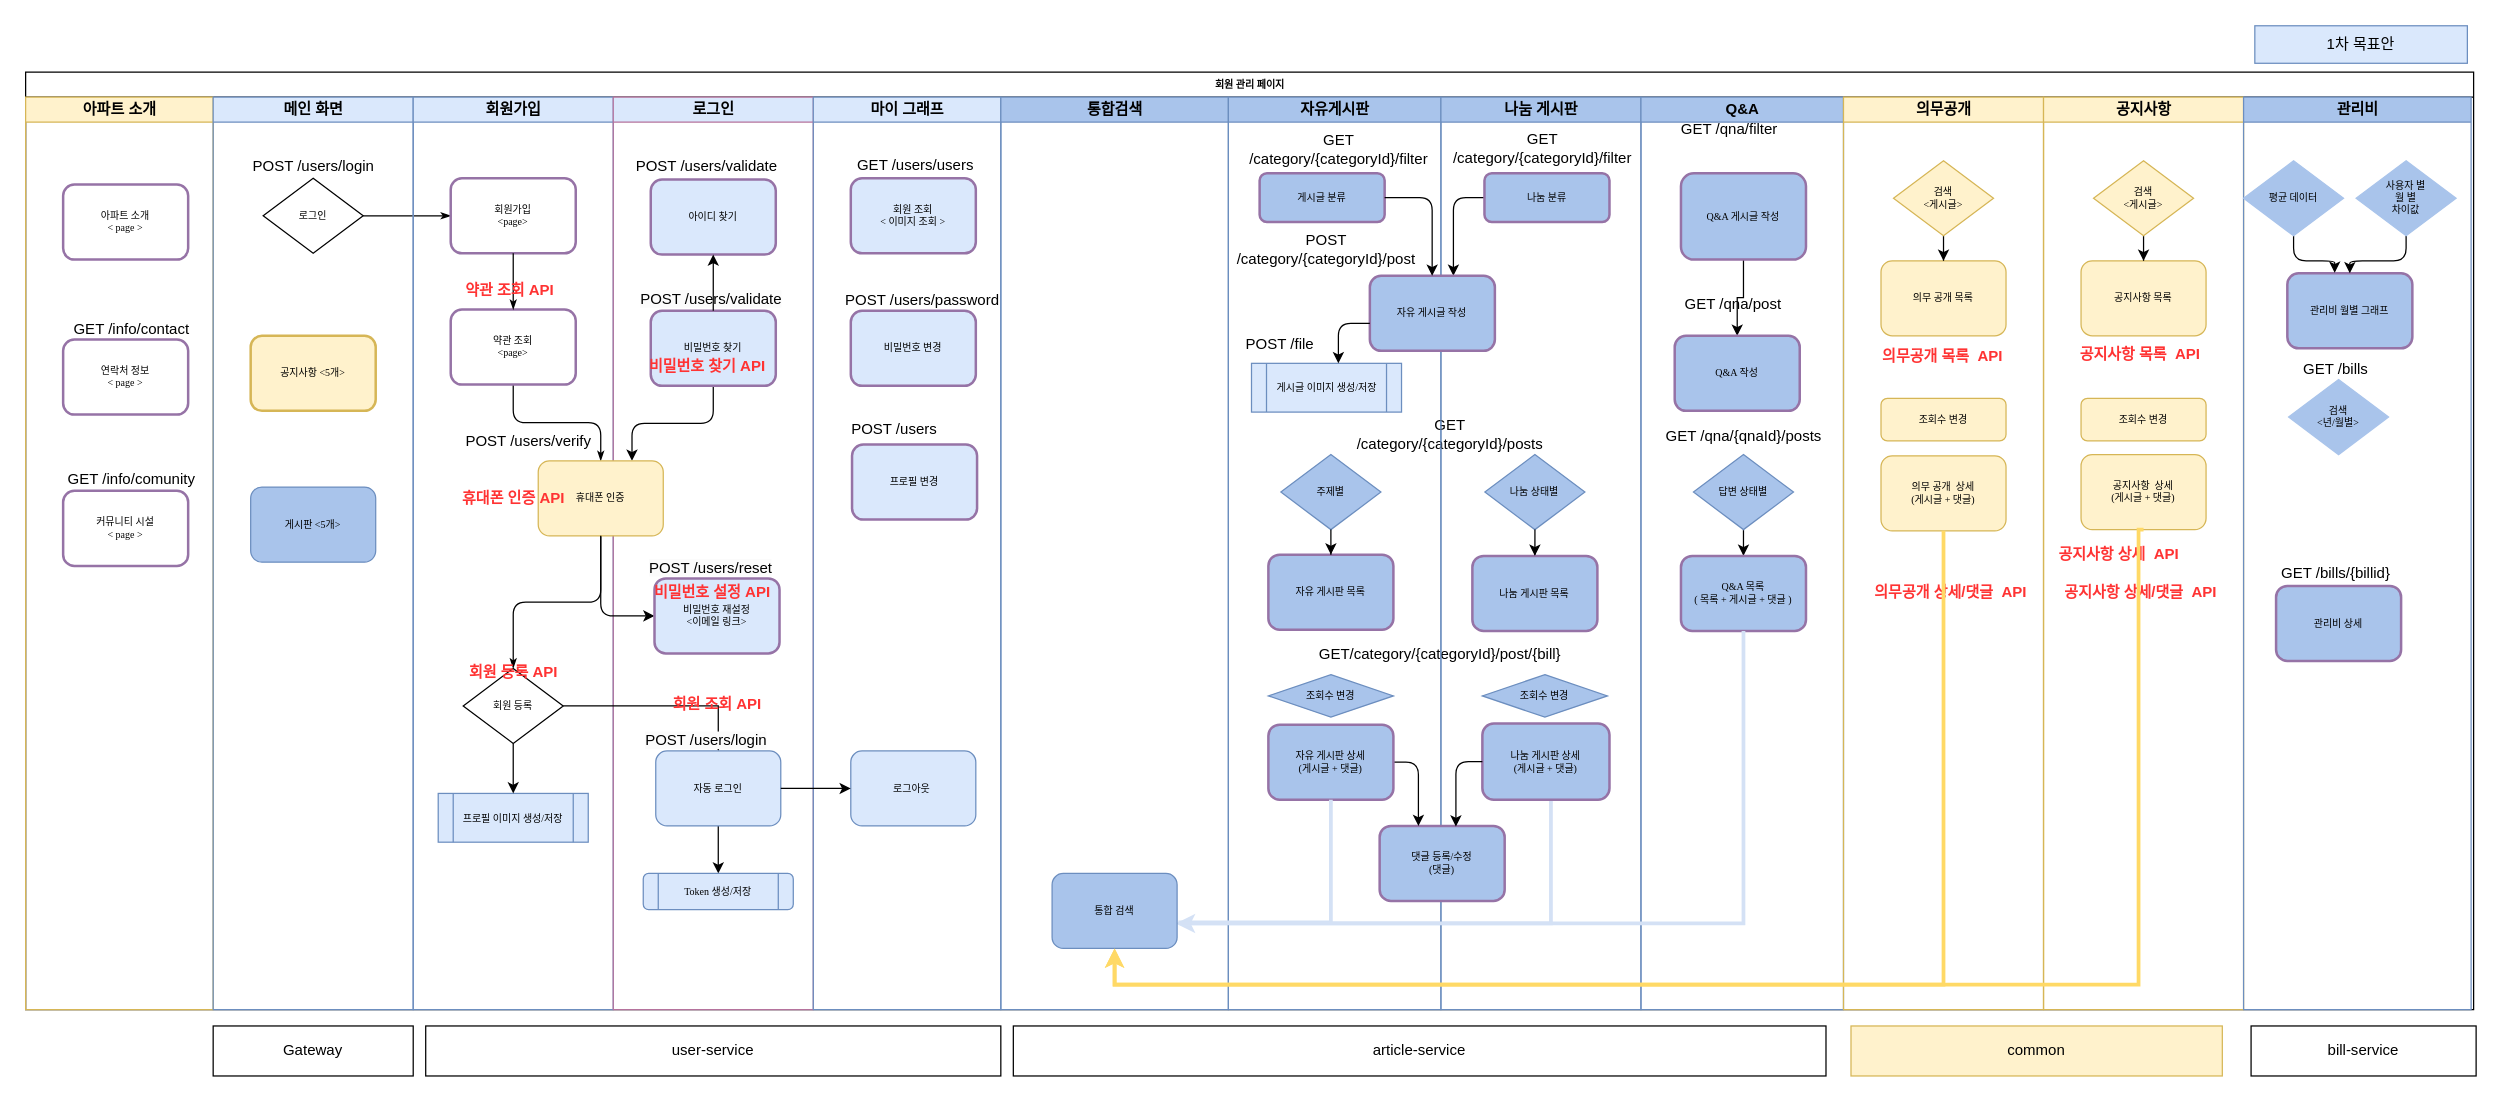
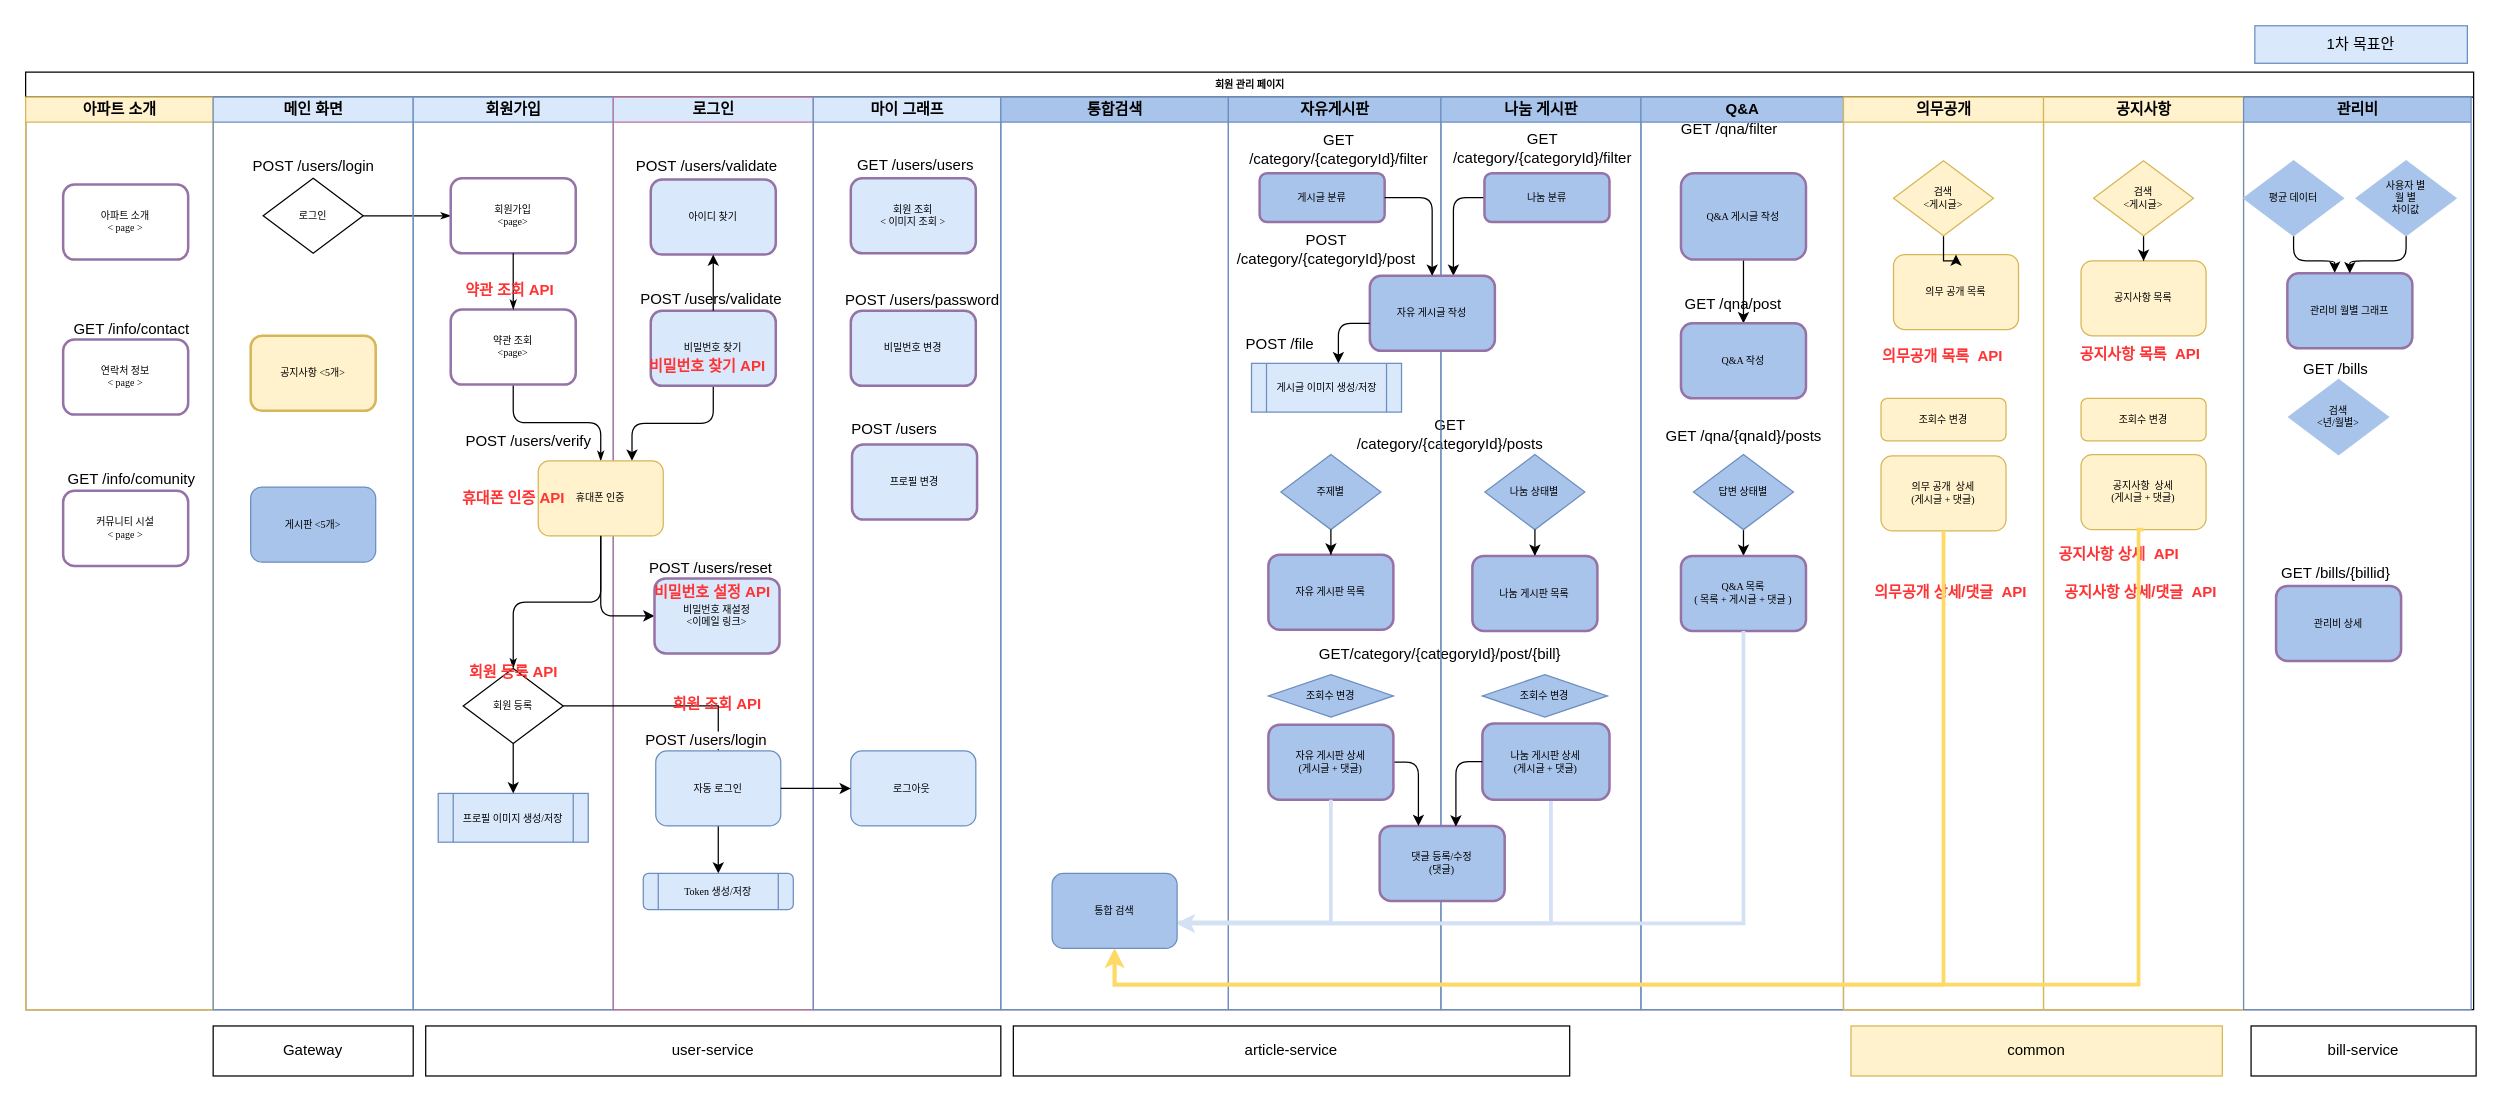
(1943, 298) -> (1956, 292)
(1737, 373) -> (1743, 361)
(1419, 1051) -> (1291, 1051)
